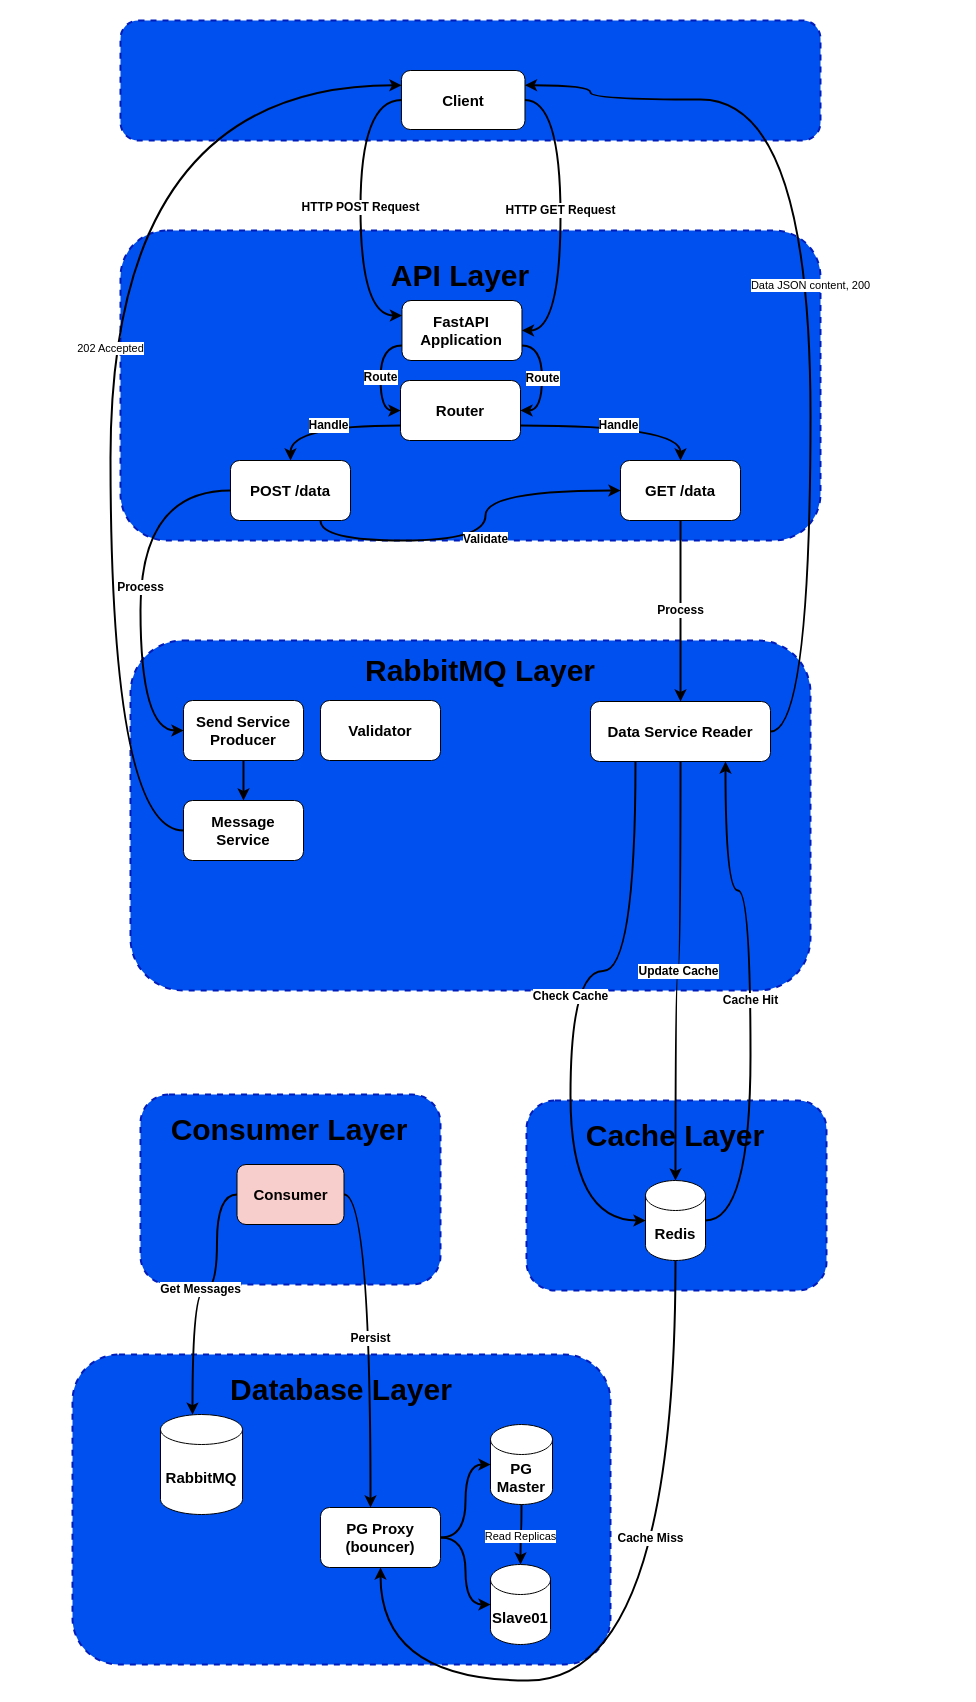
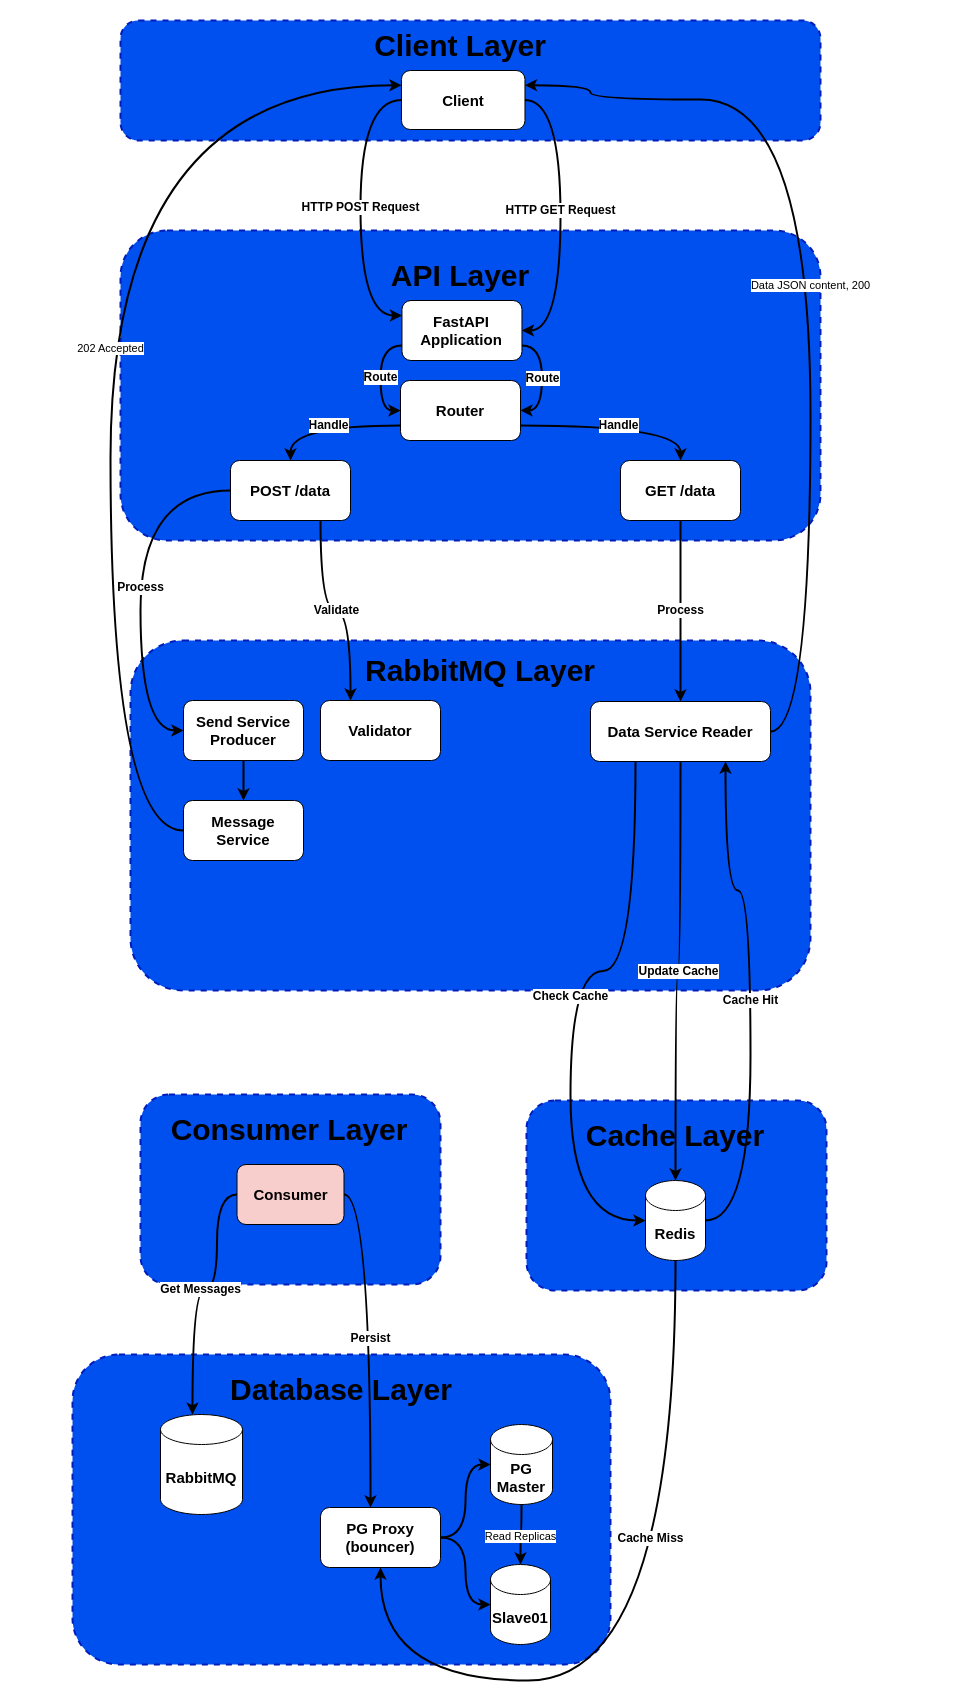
none -> (460, 46)
(471, 532) -> (331, 608)
